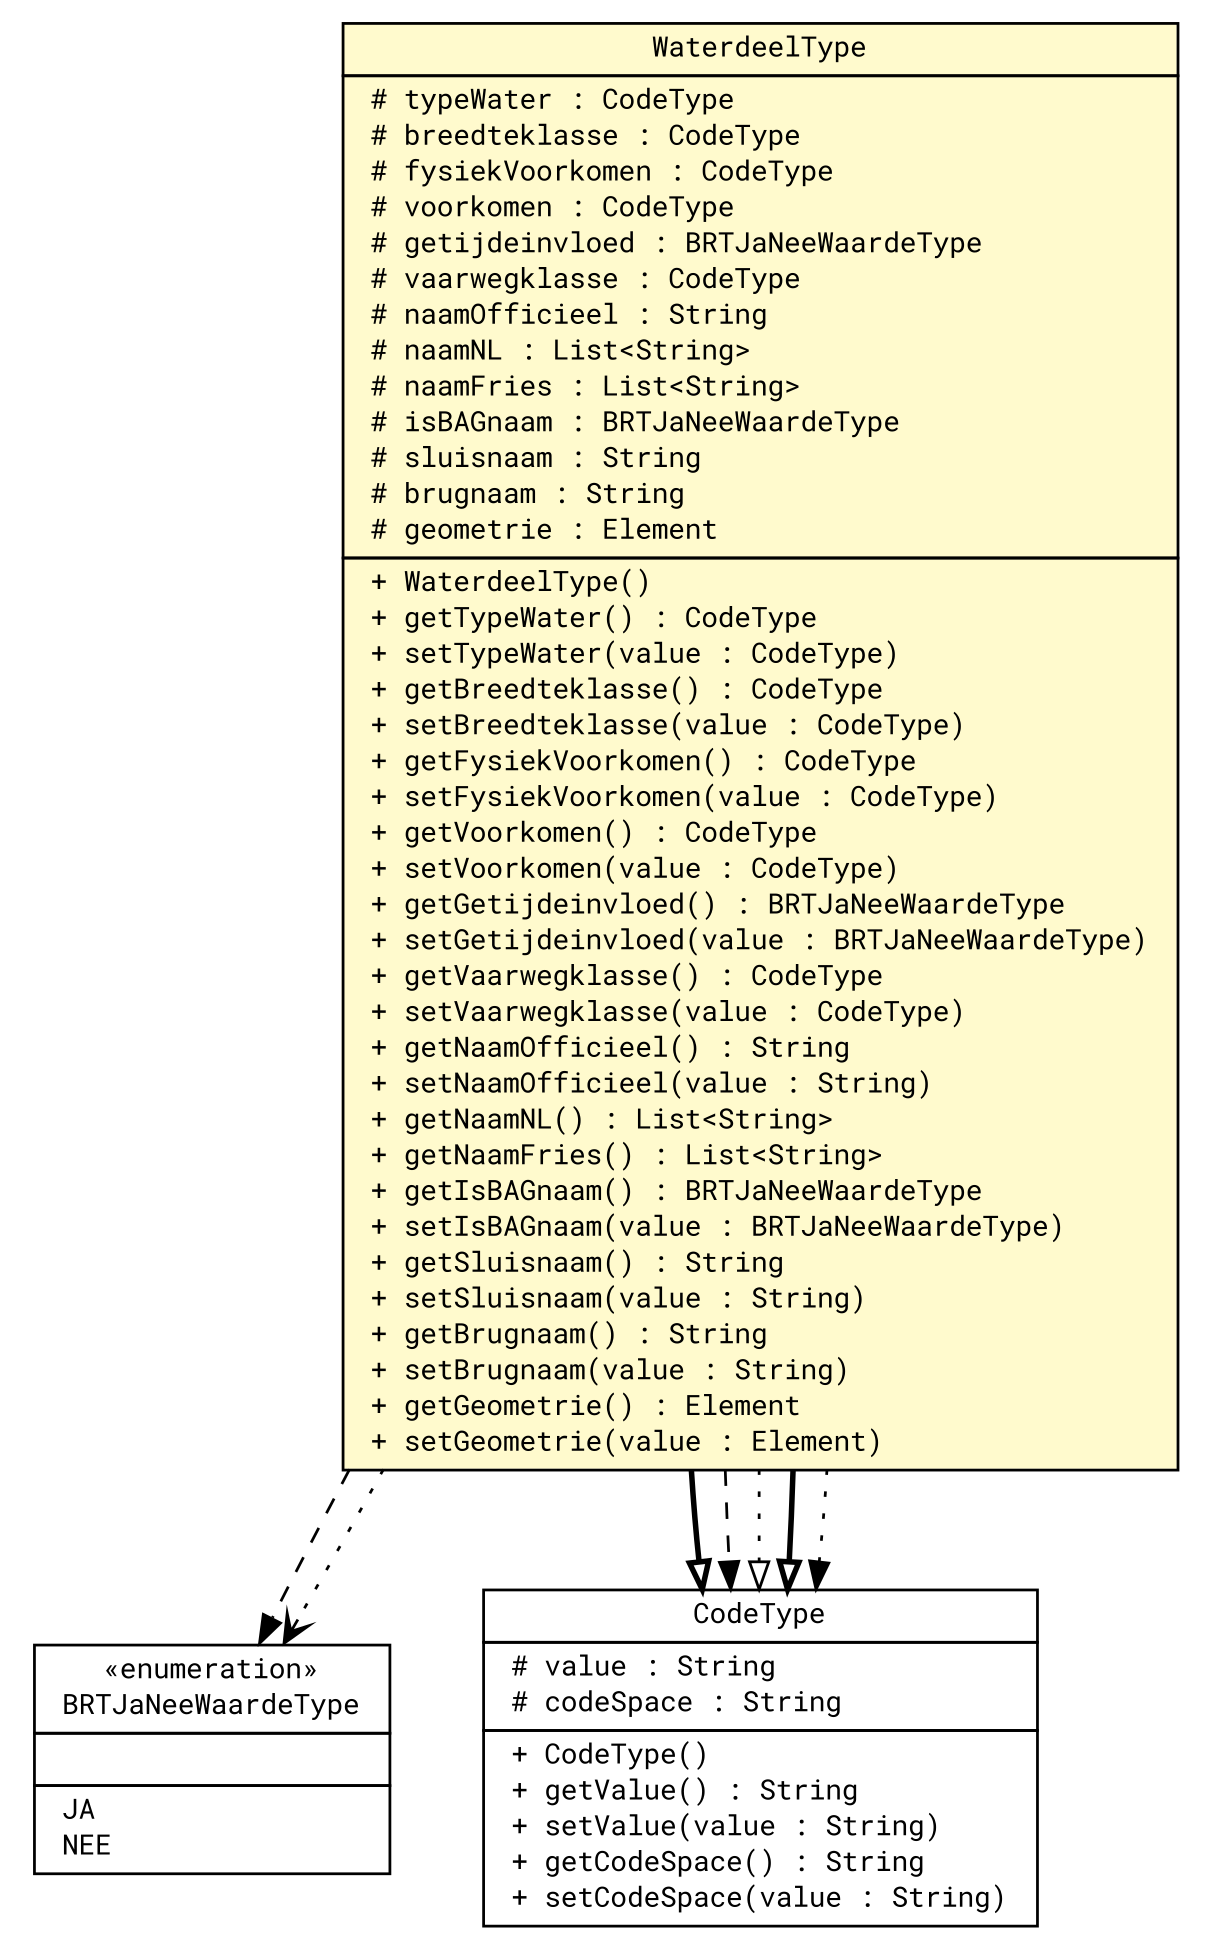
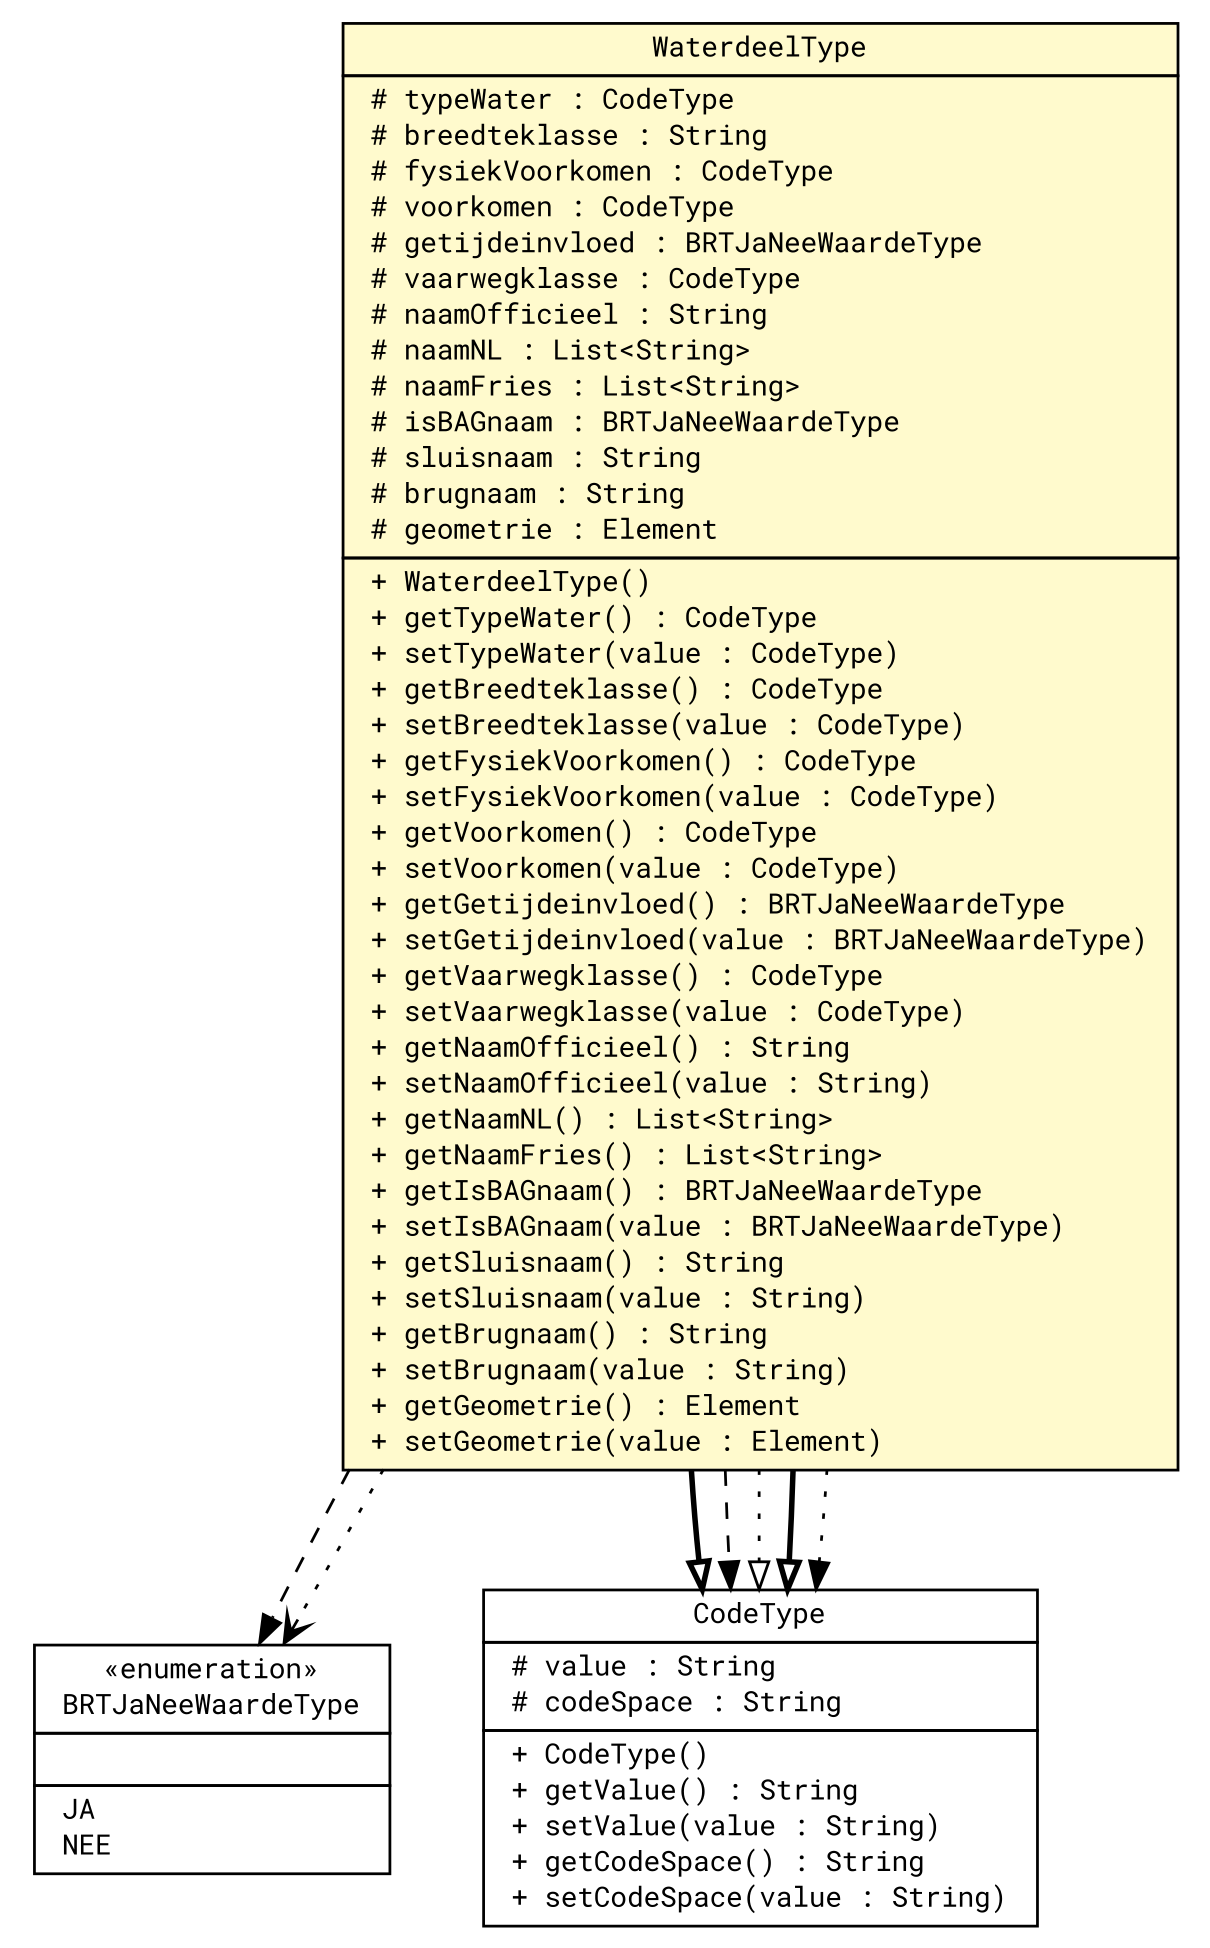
(587, 136) -> (570, 136)
